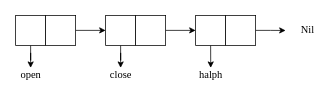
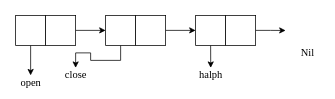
(307, 30) -> (307, 53)
(30, 75) -> (30, 83)
(120, 75) -> (75, 75)
